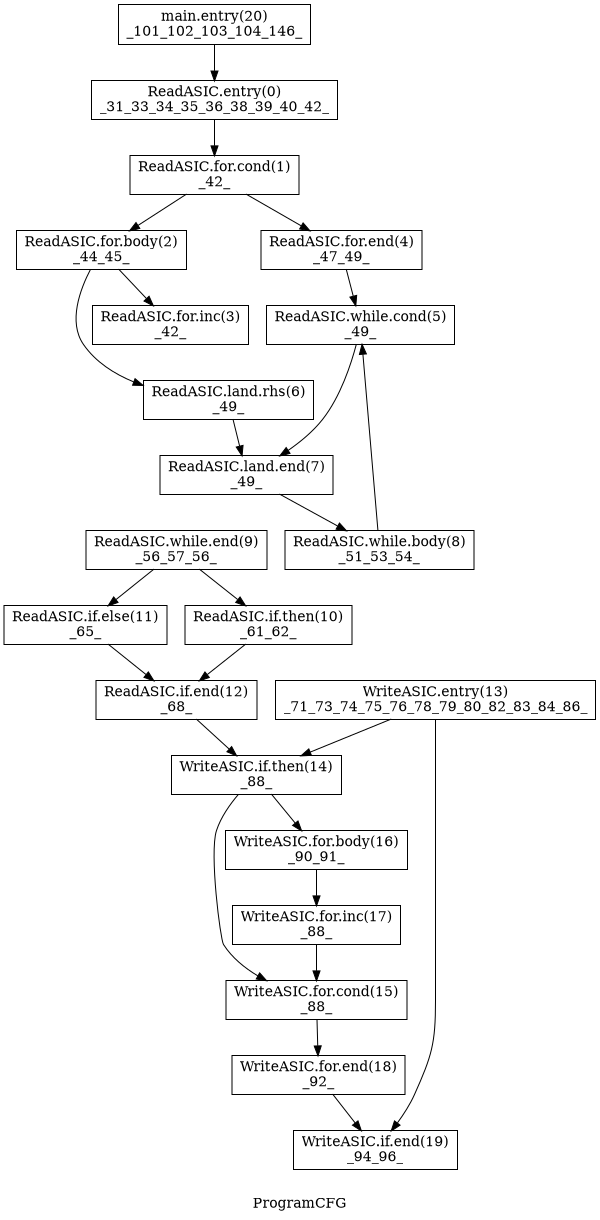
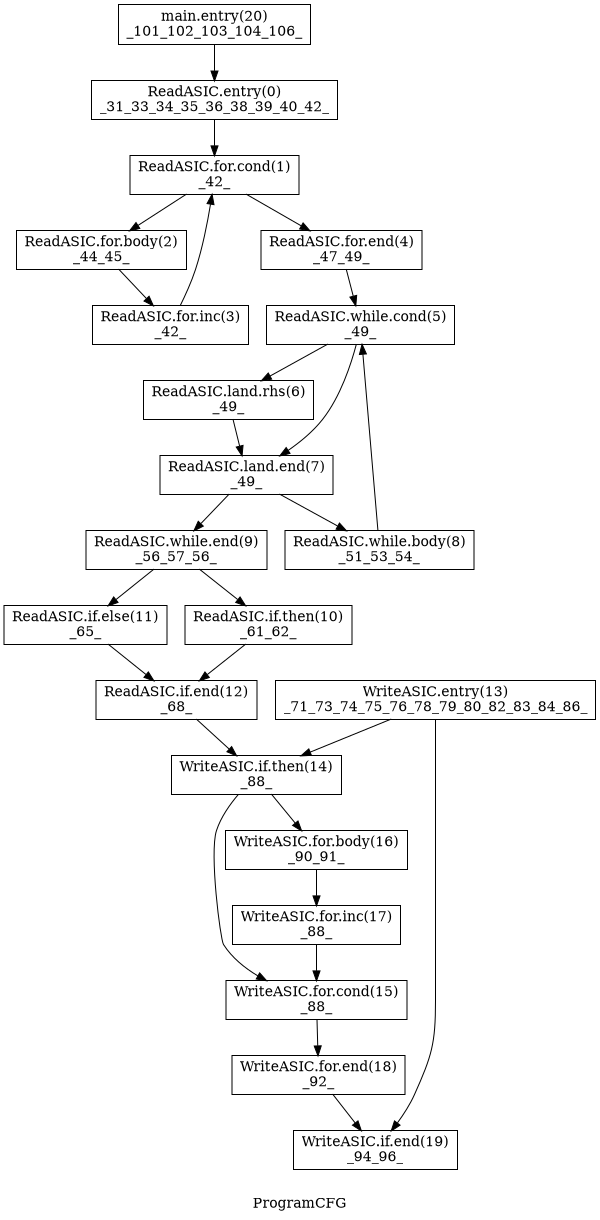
(214, 32) -> (214, 32)
none -> (199, 256)
(80, 337) -> (299, 360)
none -> (215, 509)
